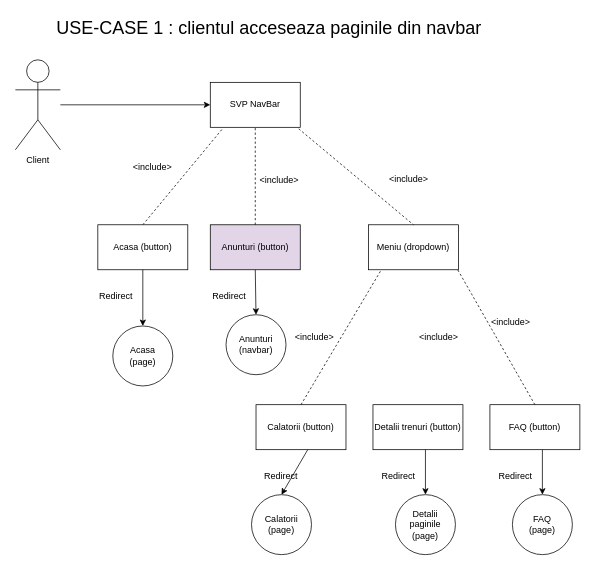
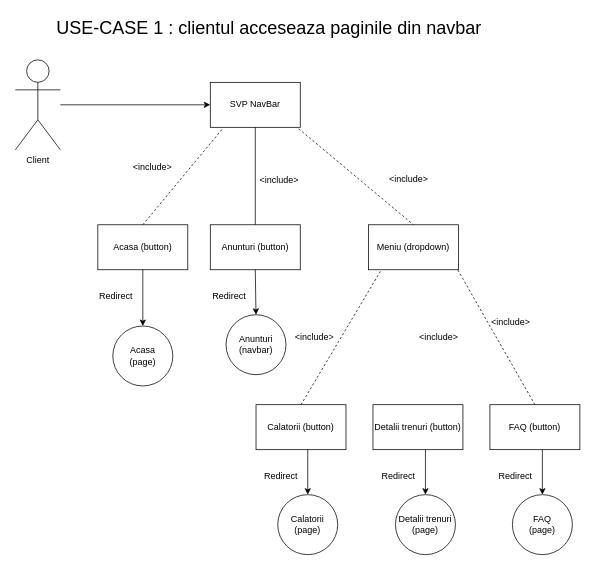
(255, 176) -> (255, 176)
(255, 247) -> (255, 247)
(282, 525) -> (308, 525)
(426, 525) -> (426, 525)
